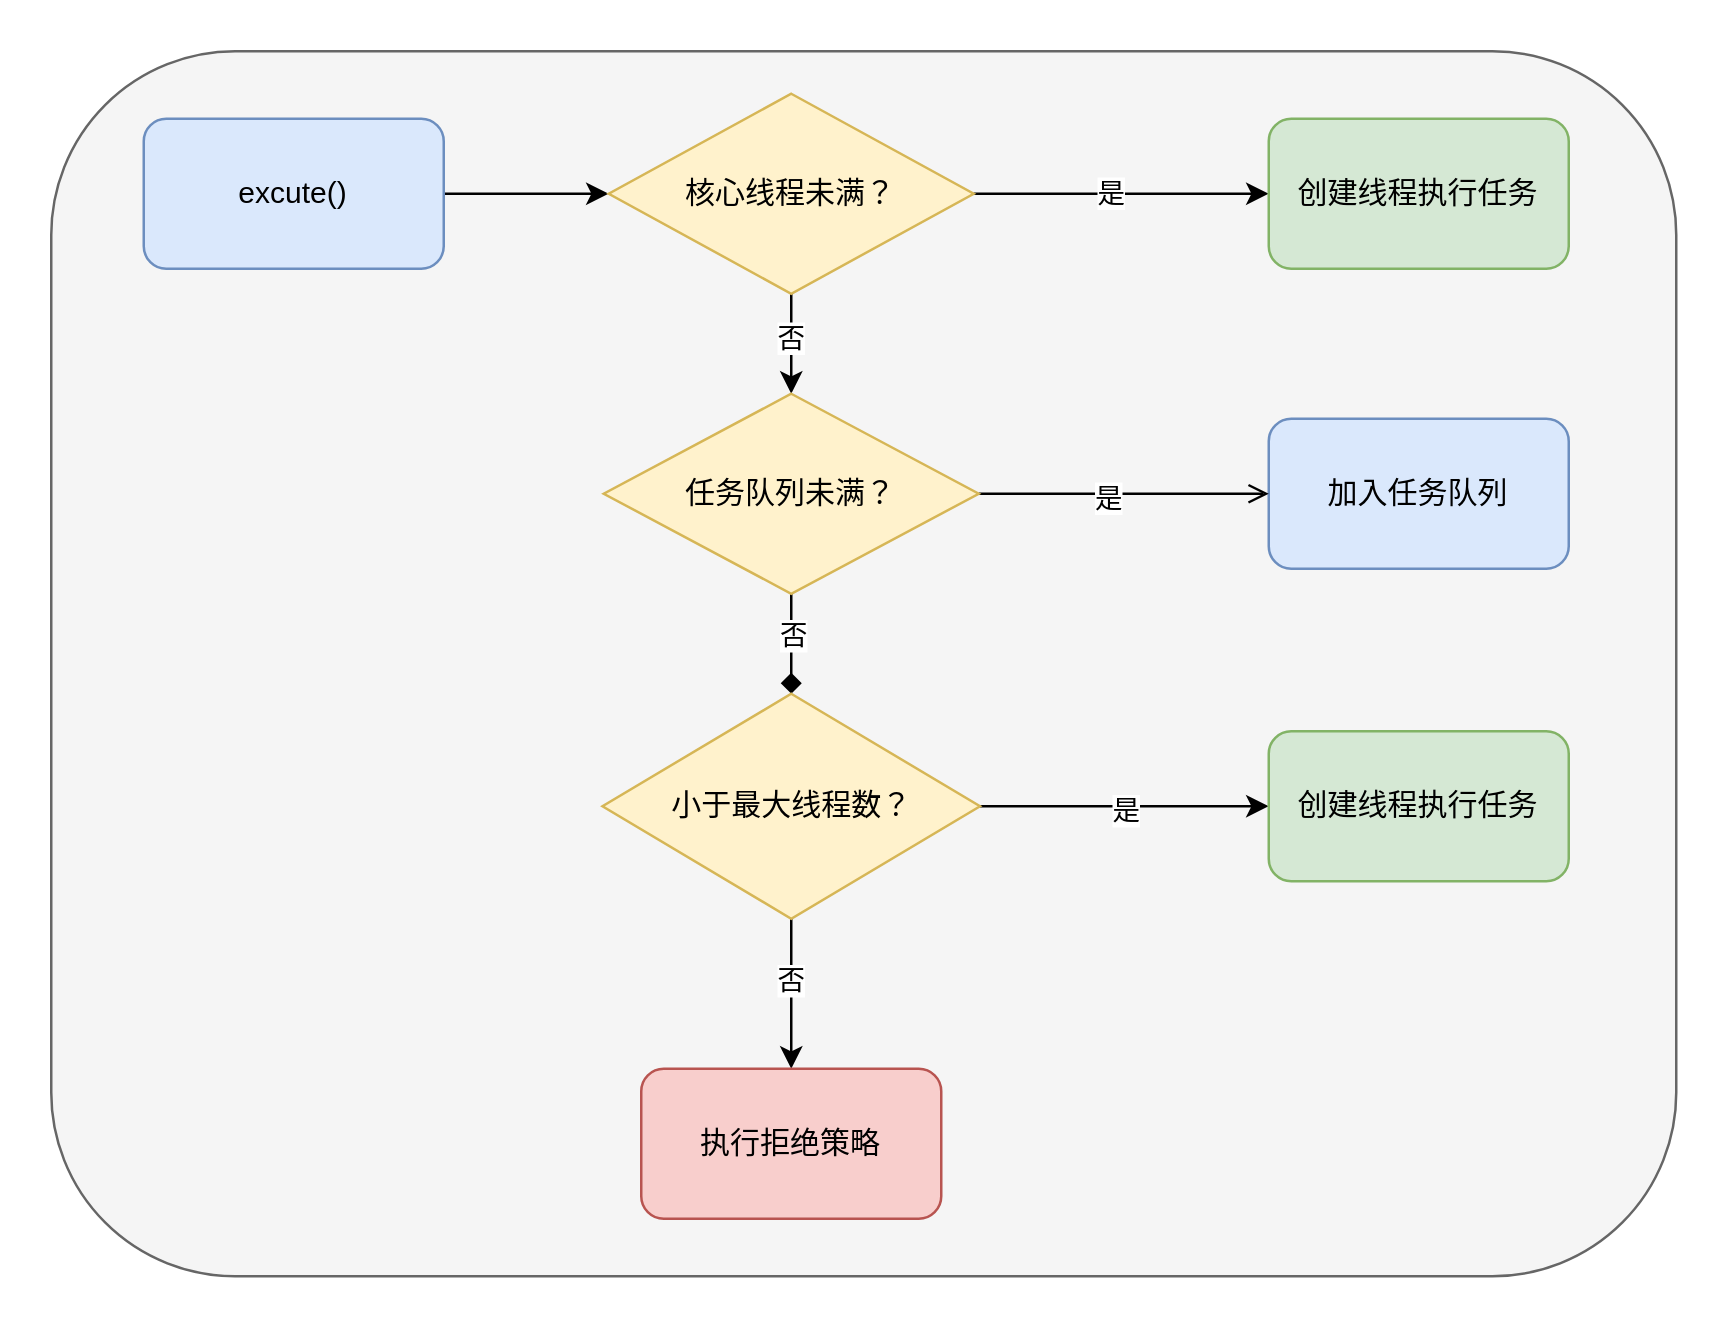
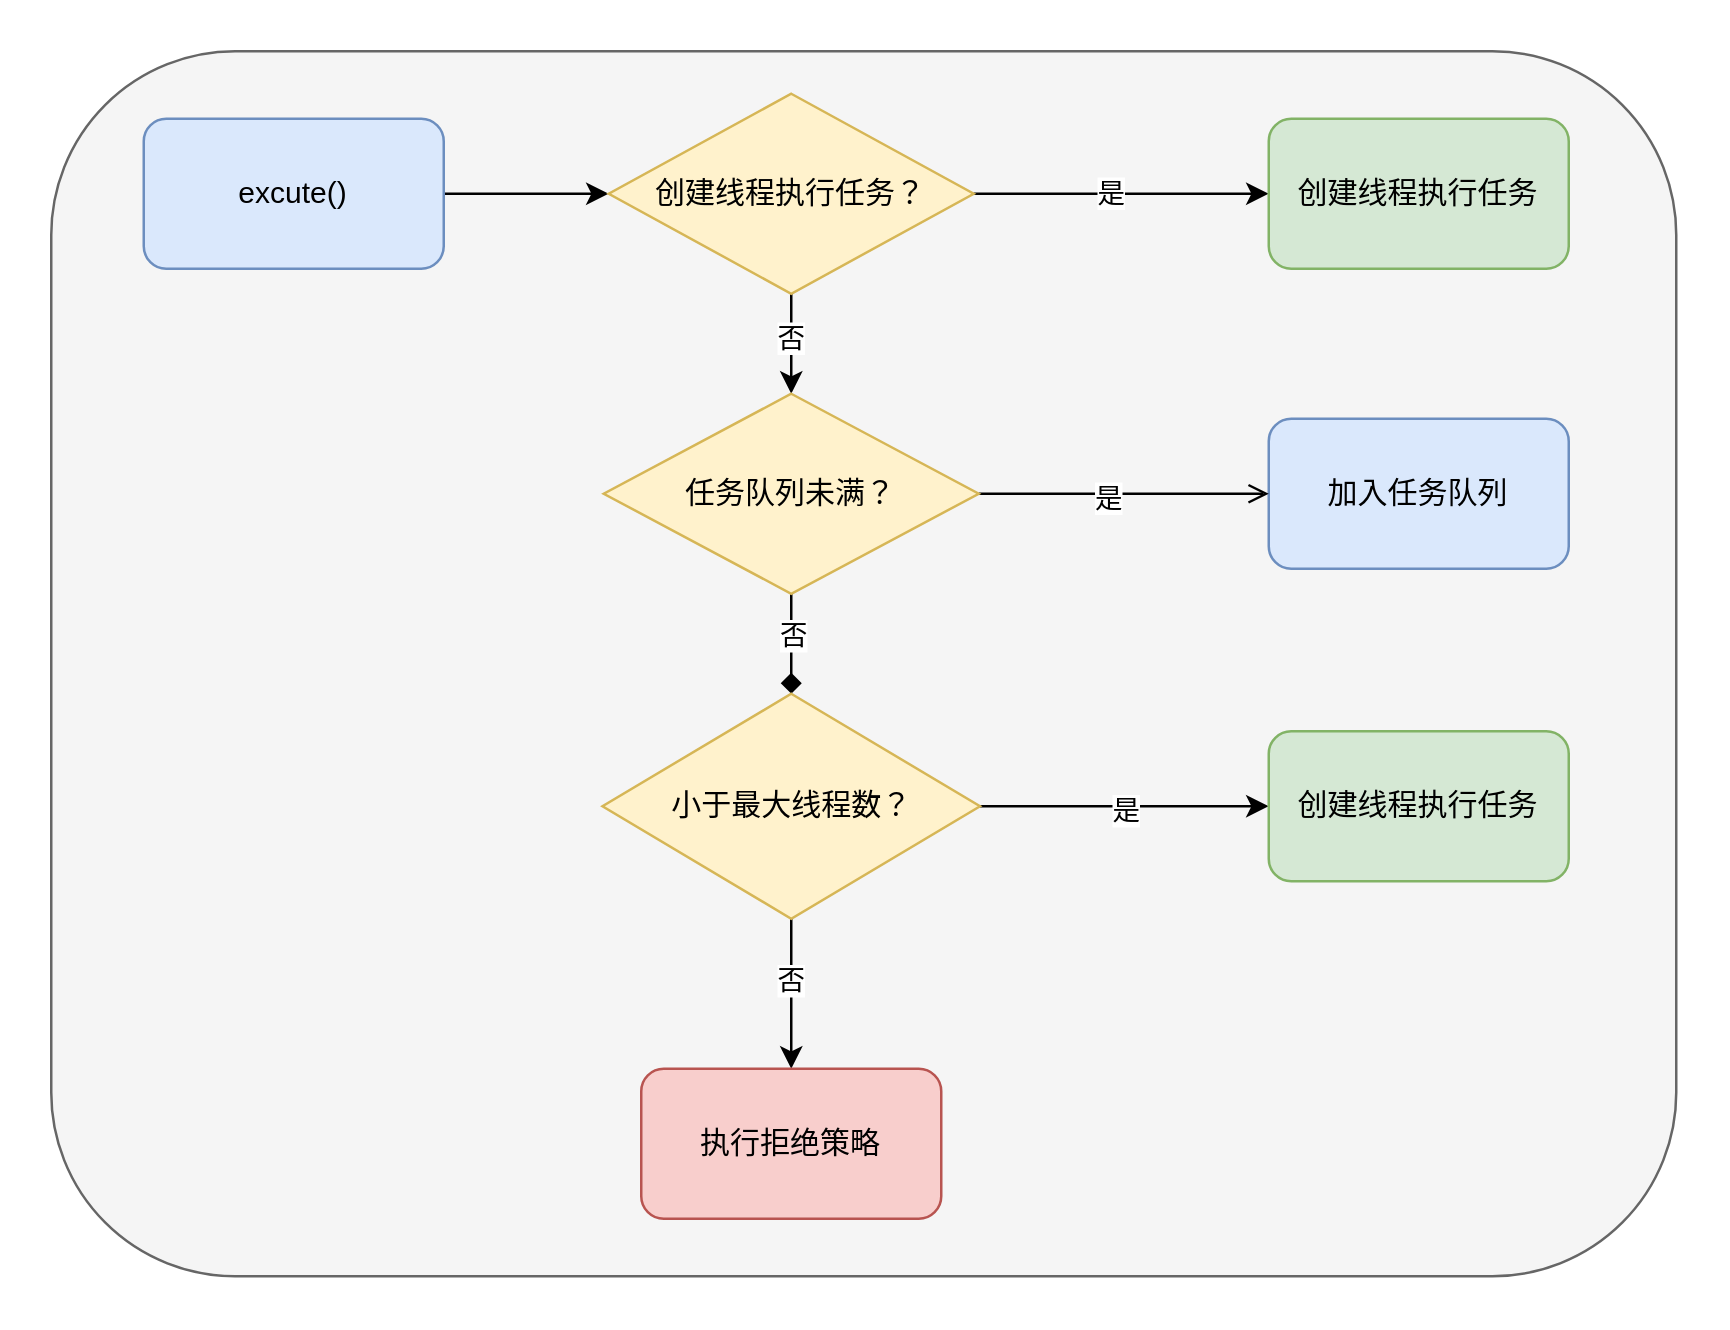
(791, 194) -> (791, 194)
